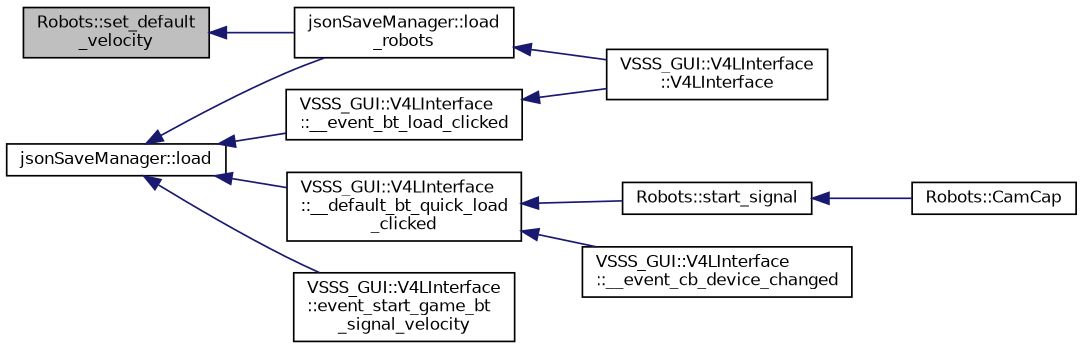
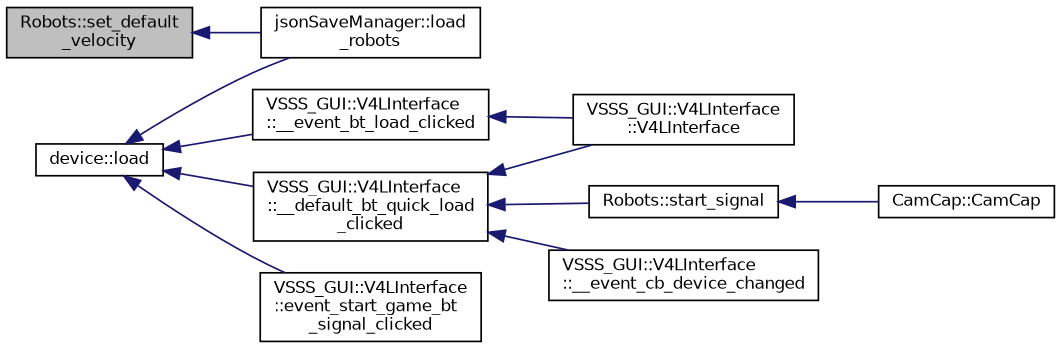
(569, 55) -> (548, 157)
(116, 160) -> (100, 160)
(994, 198) -> (967, 202)
(404, 307) -> (371, 307)
